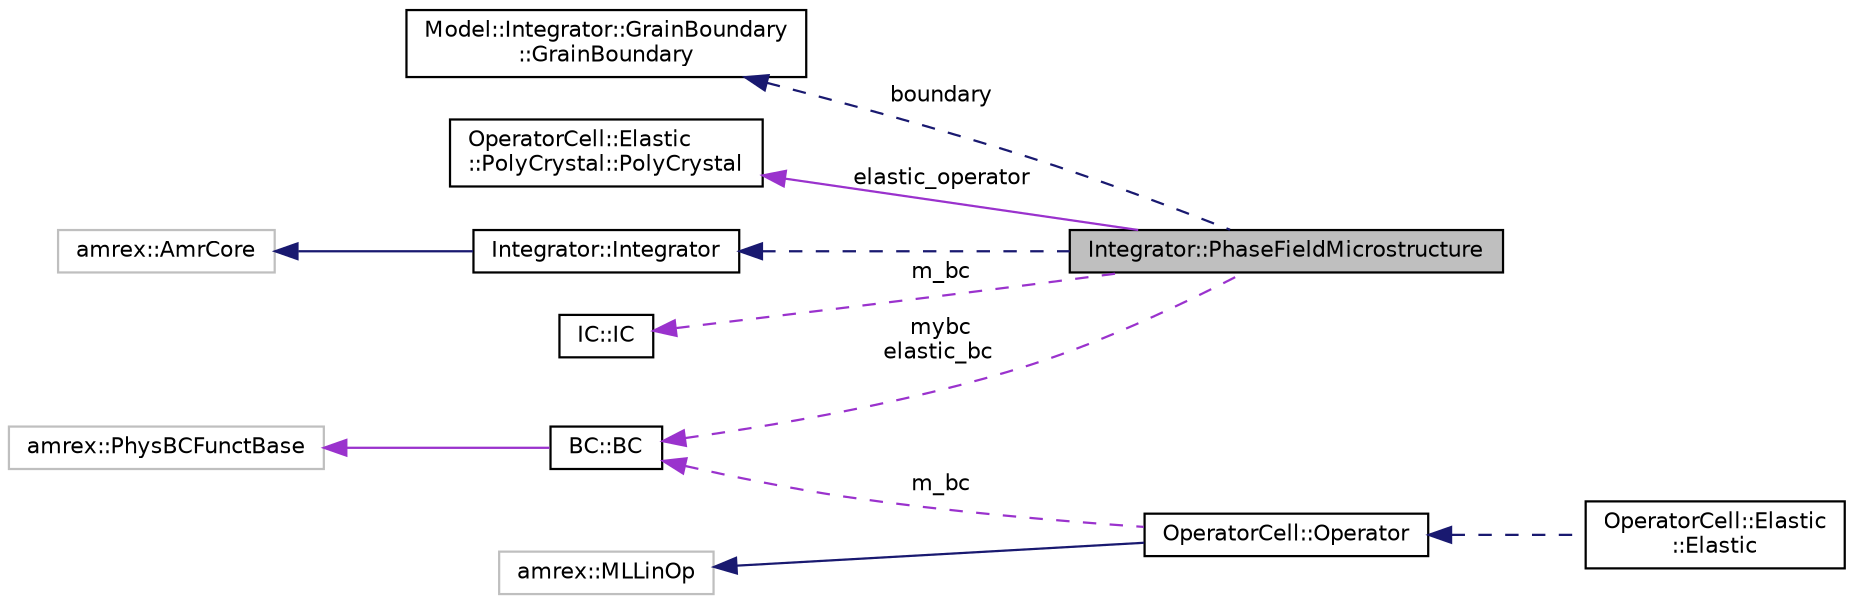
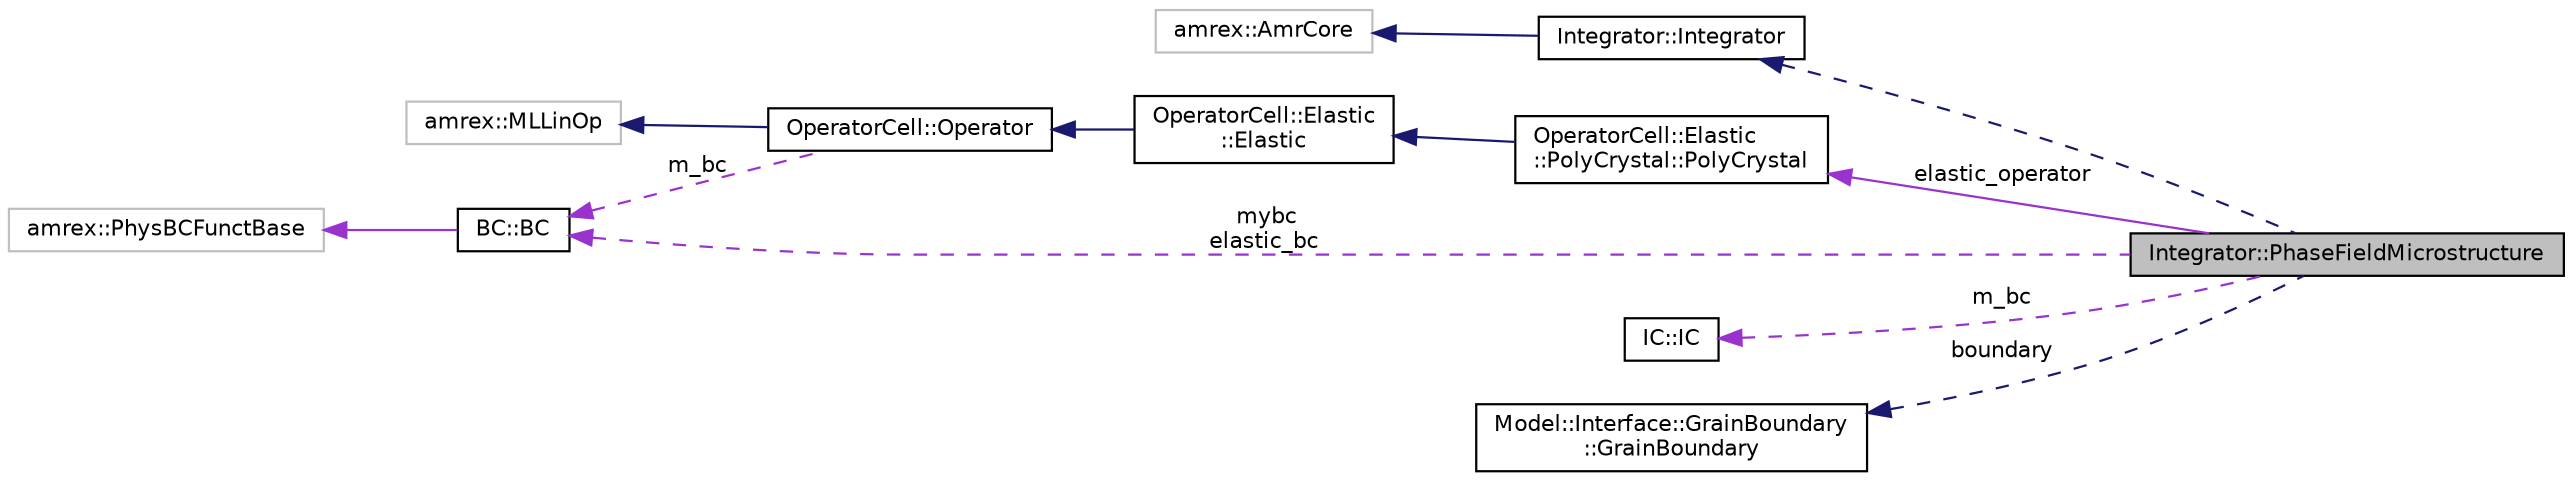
(606, 44) -> (1672, 438)
none -> (1466, 139)
(1518, 535) -> (1105, 130)
